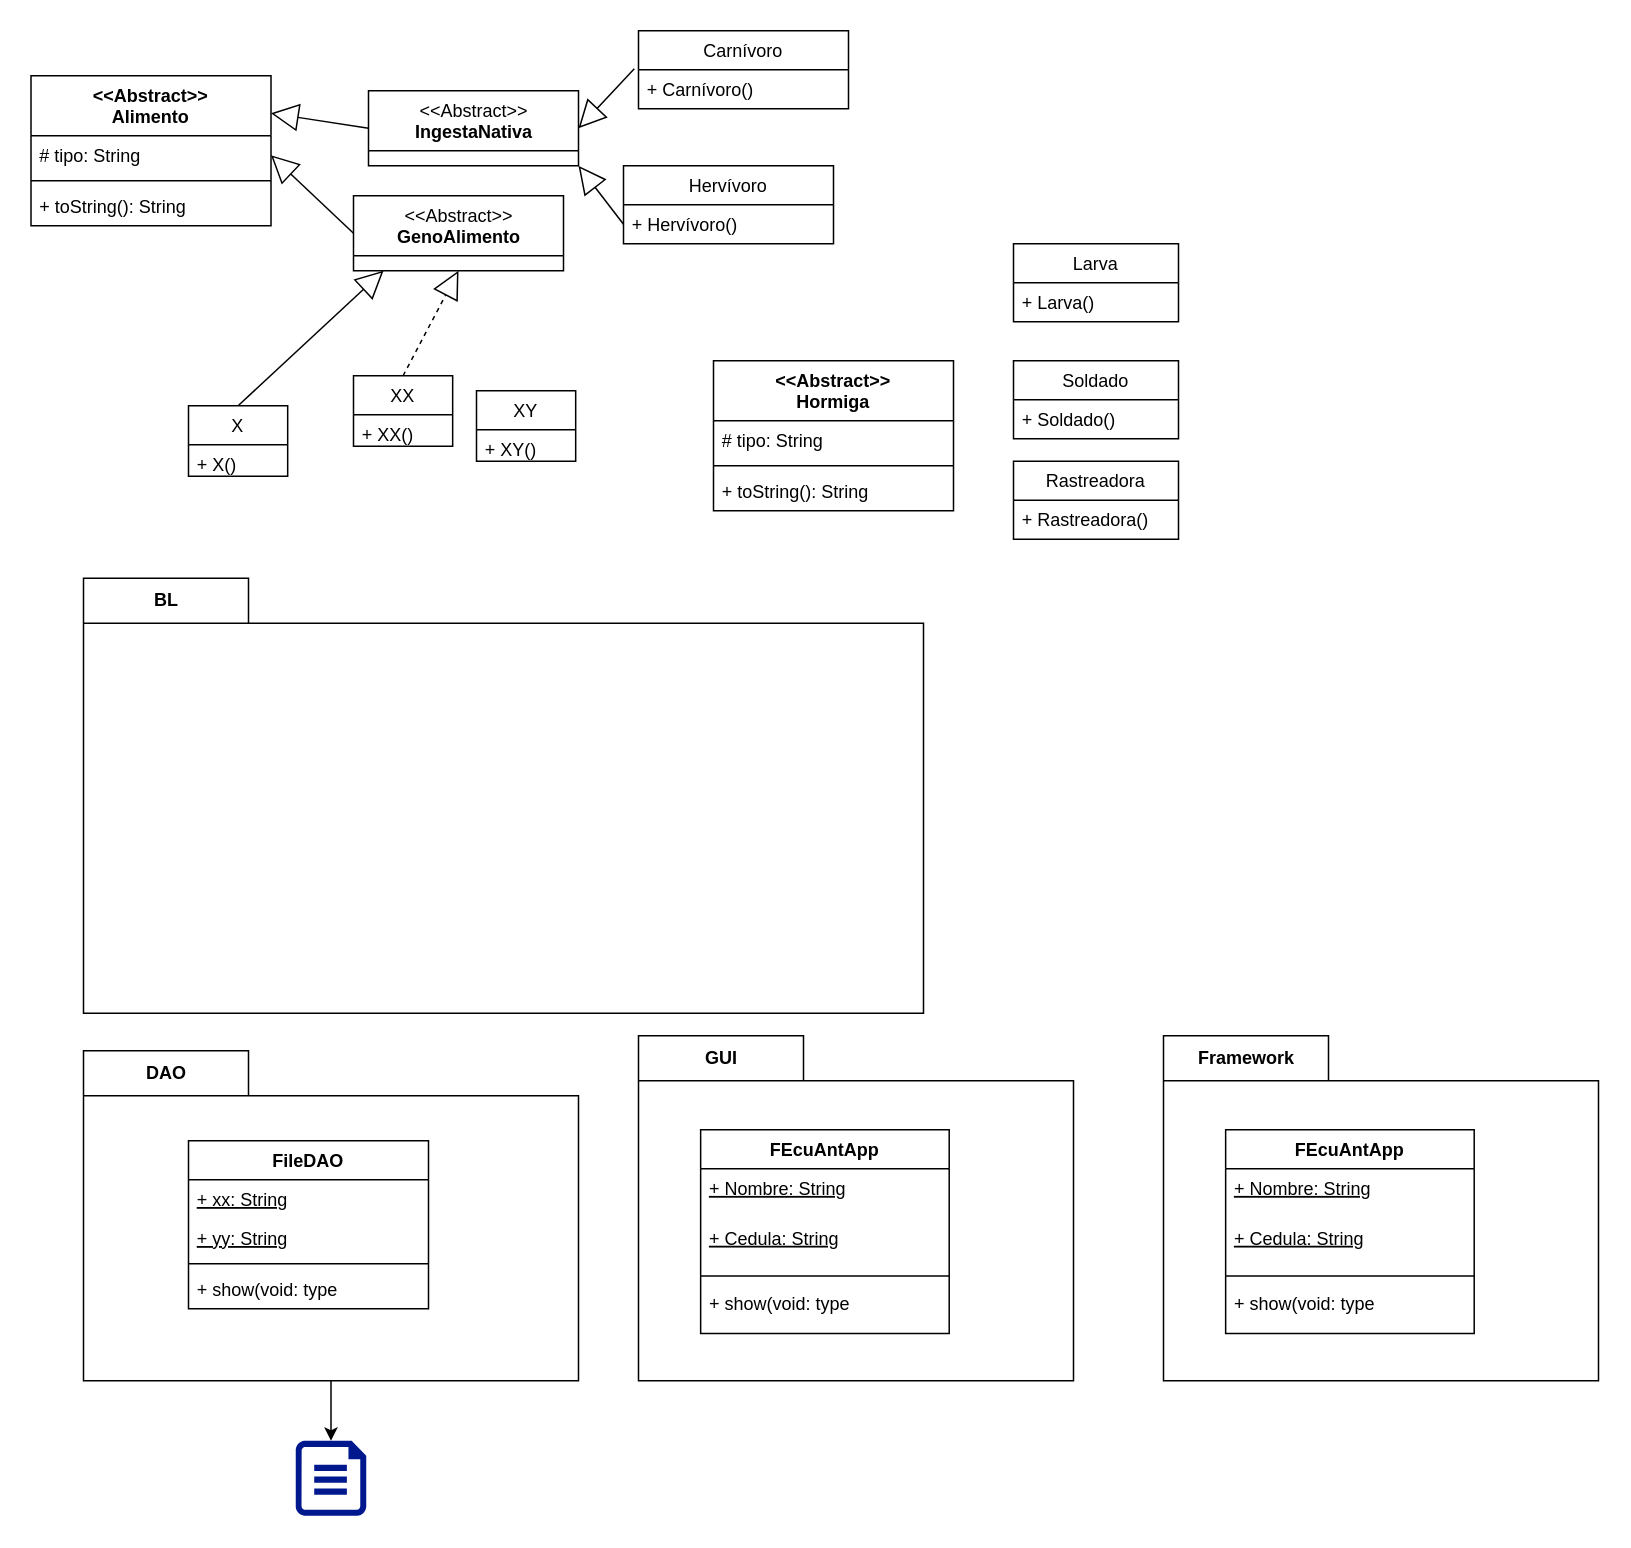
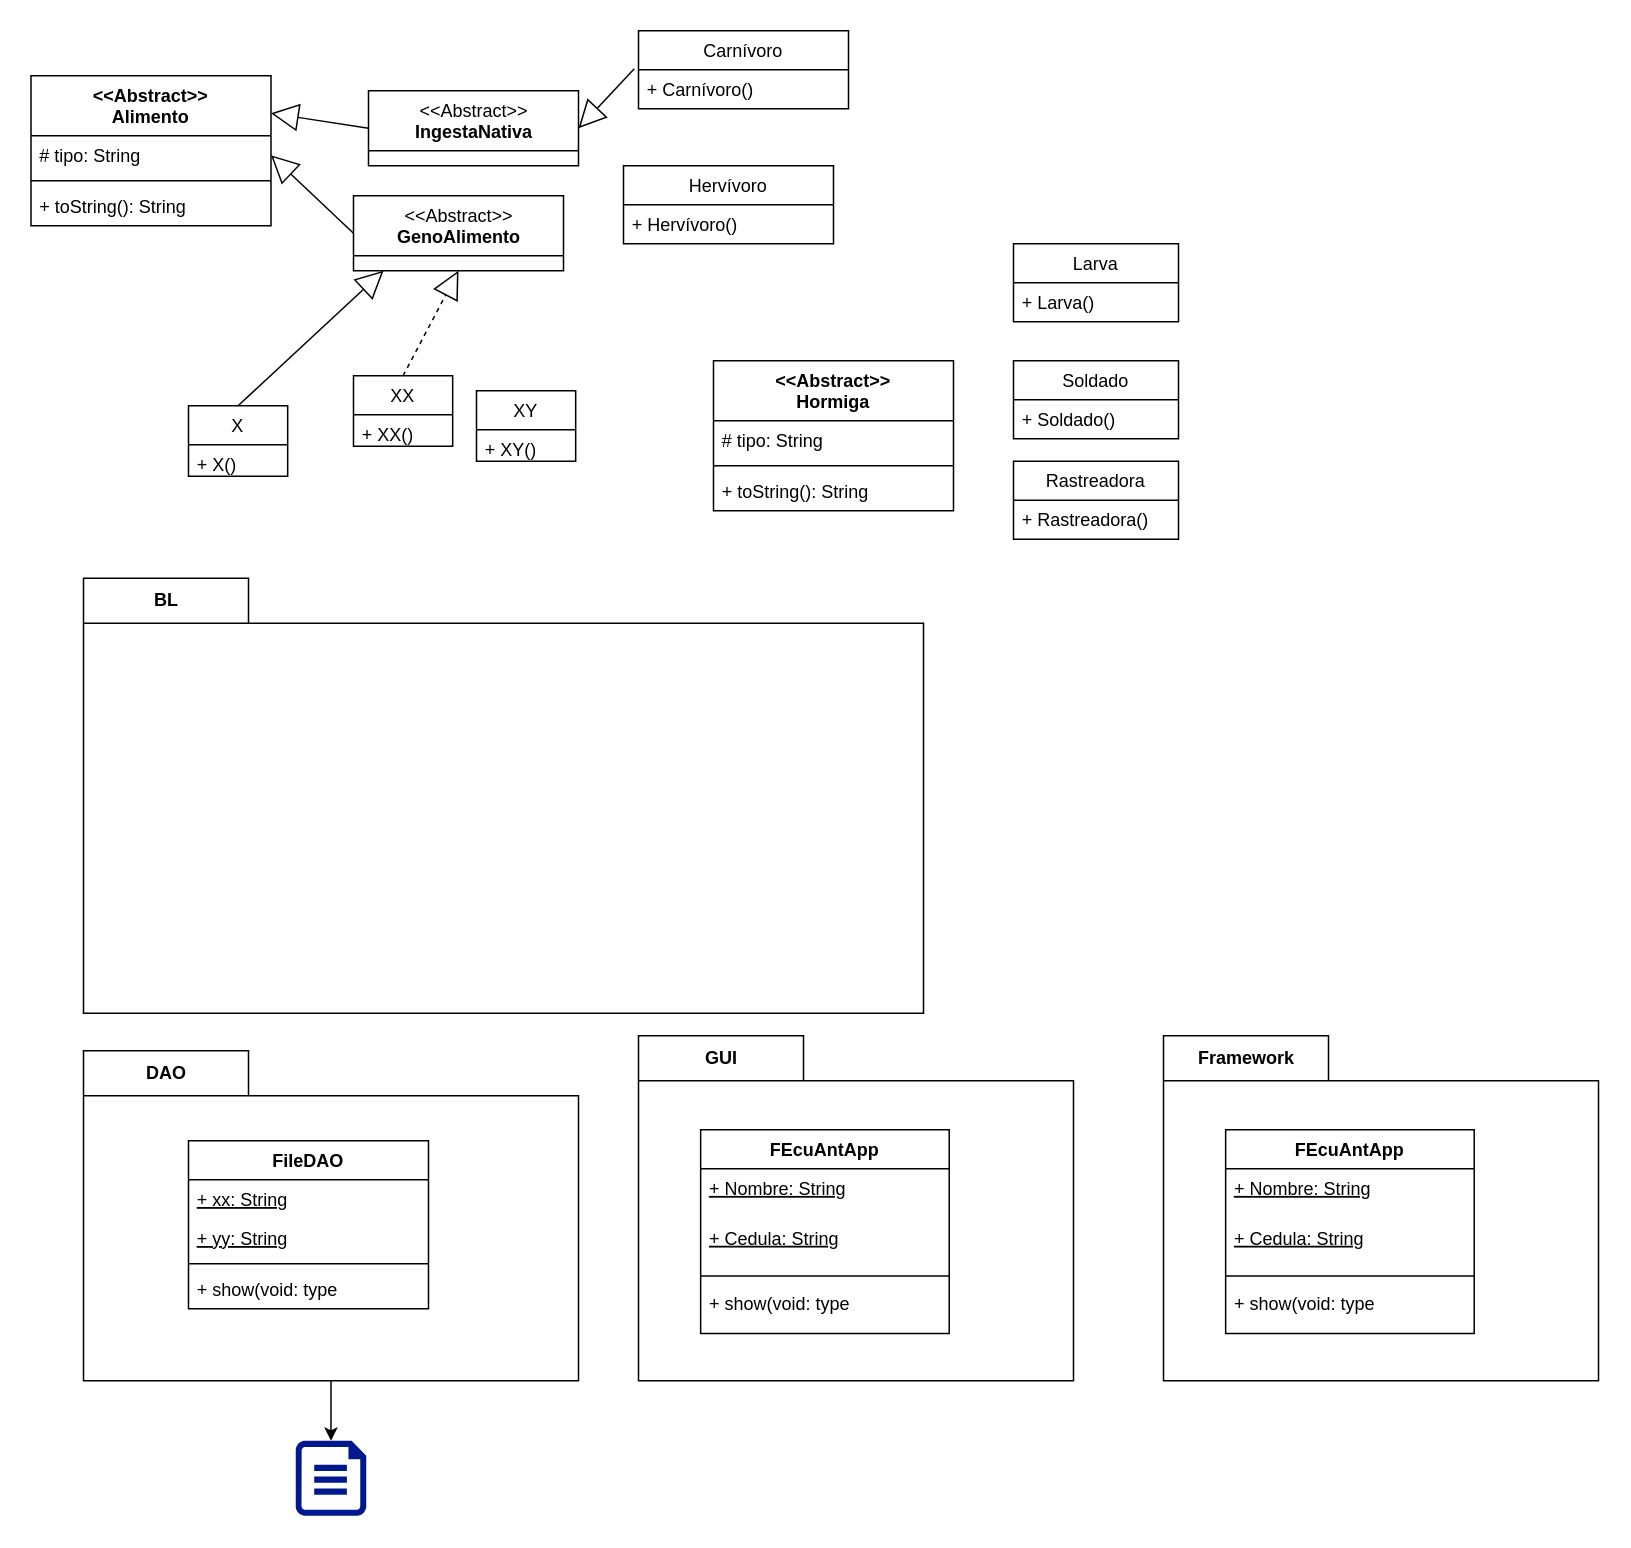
(609, 206) -> none
